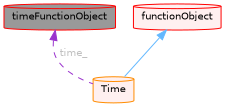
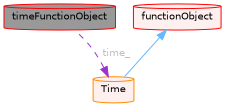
(65, 69) -> (91, 47)
